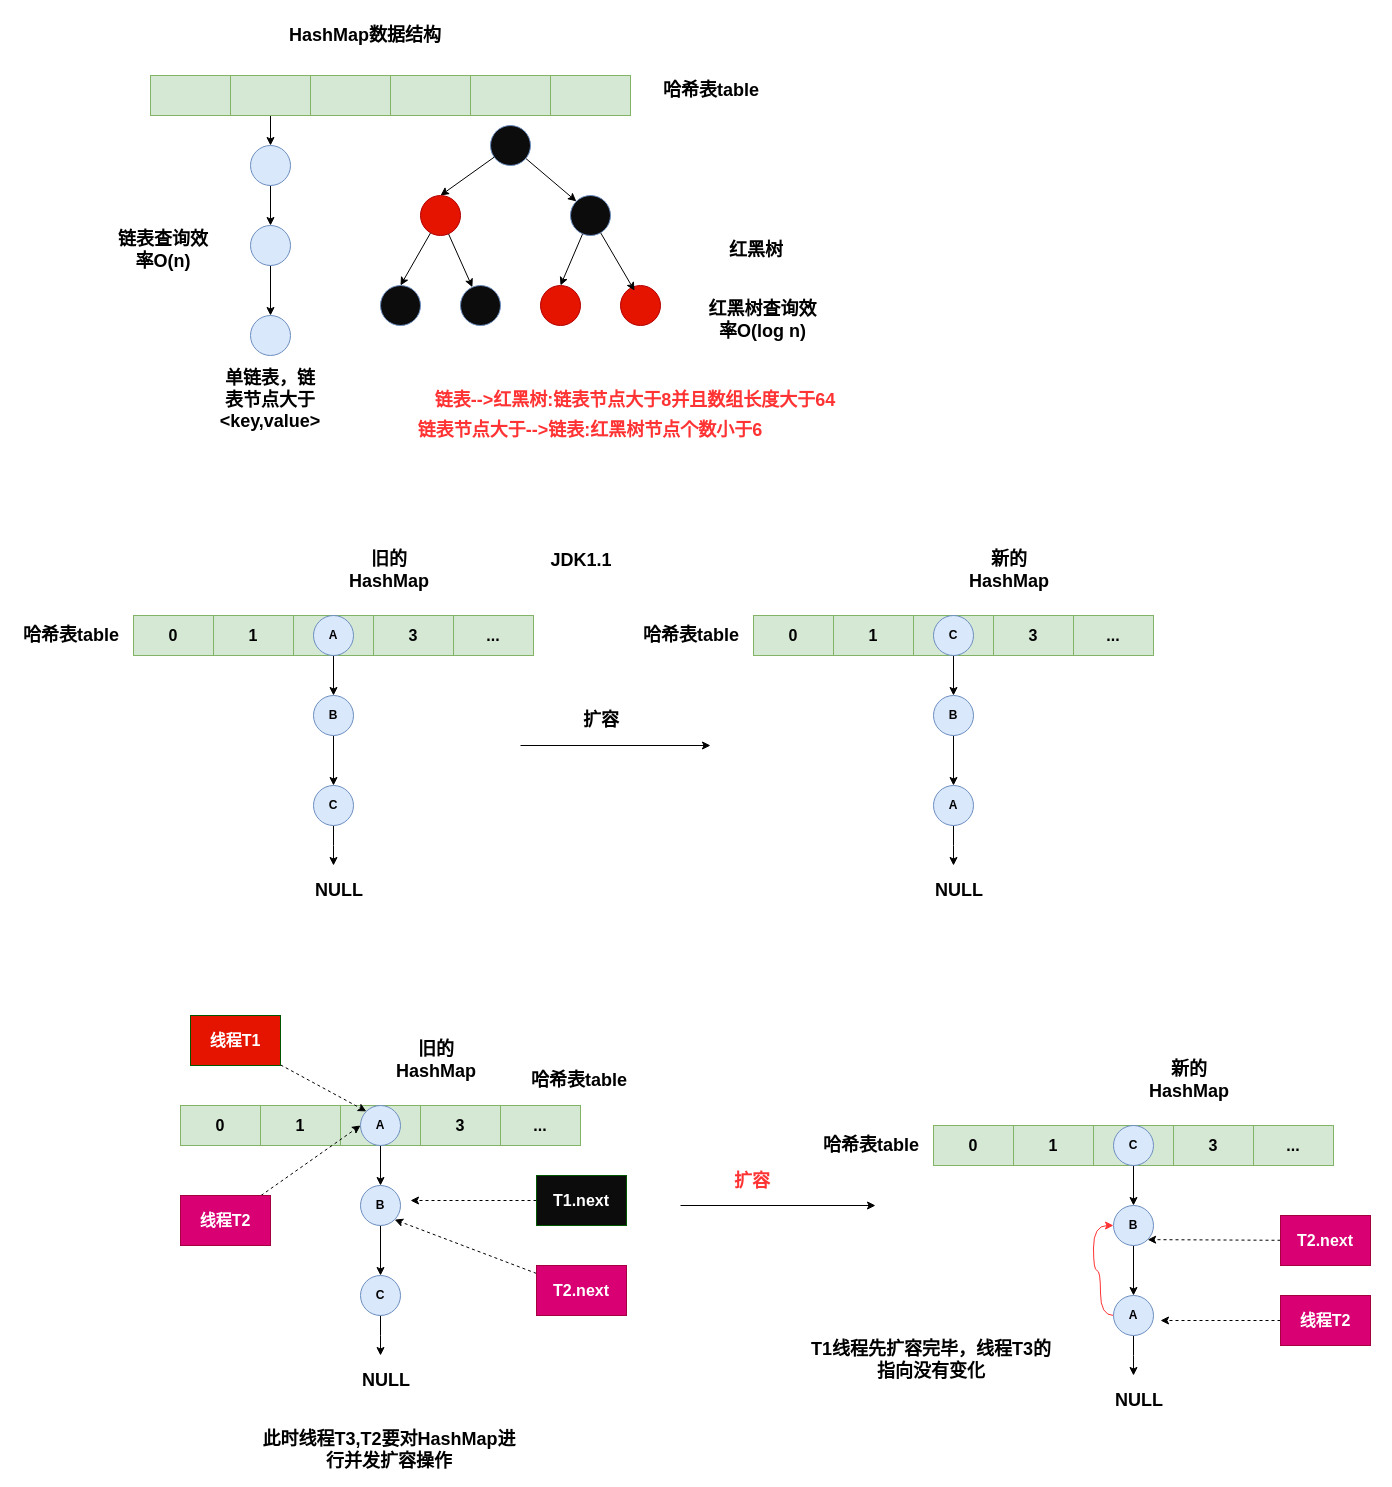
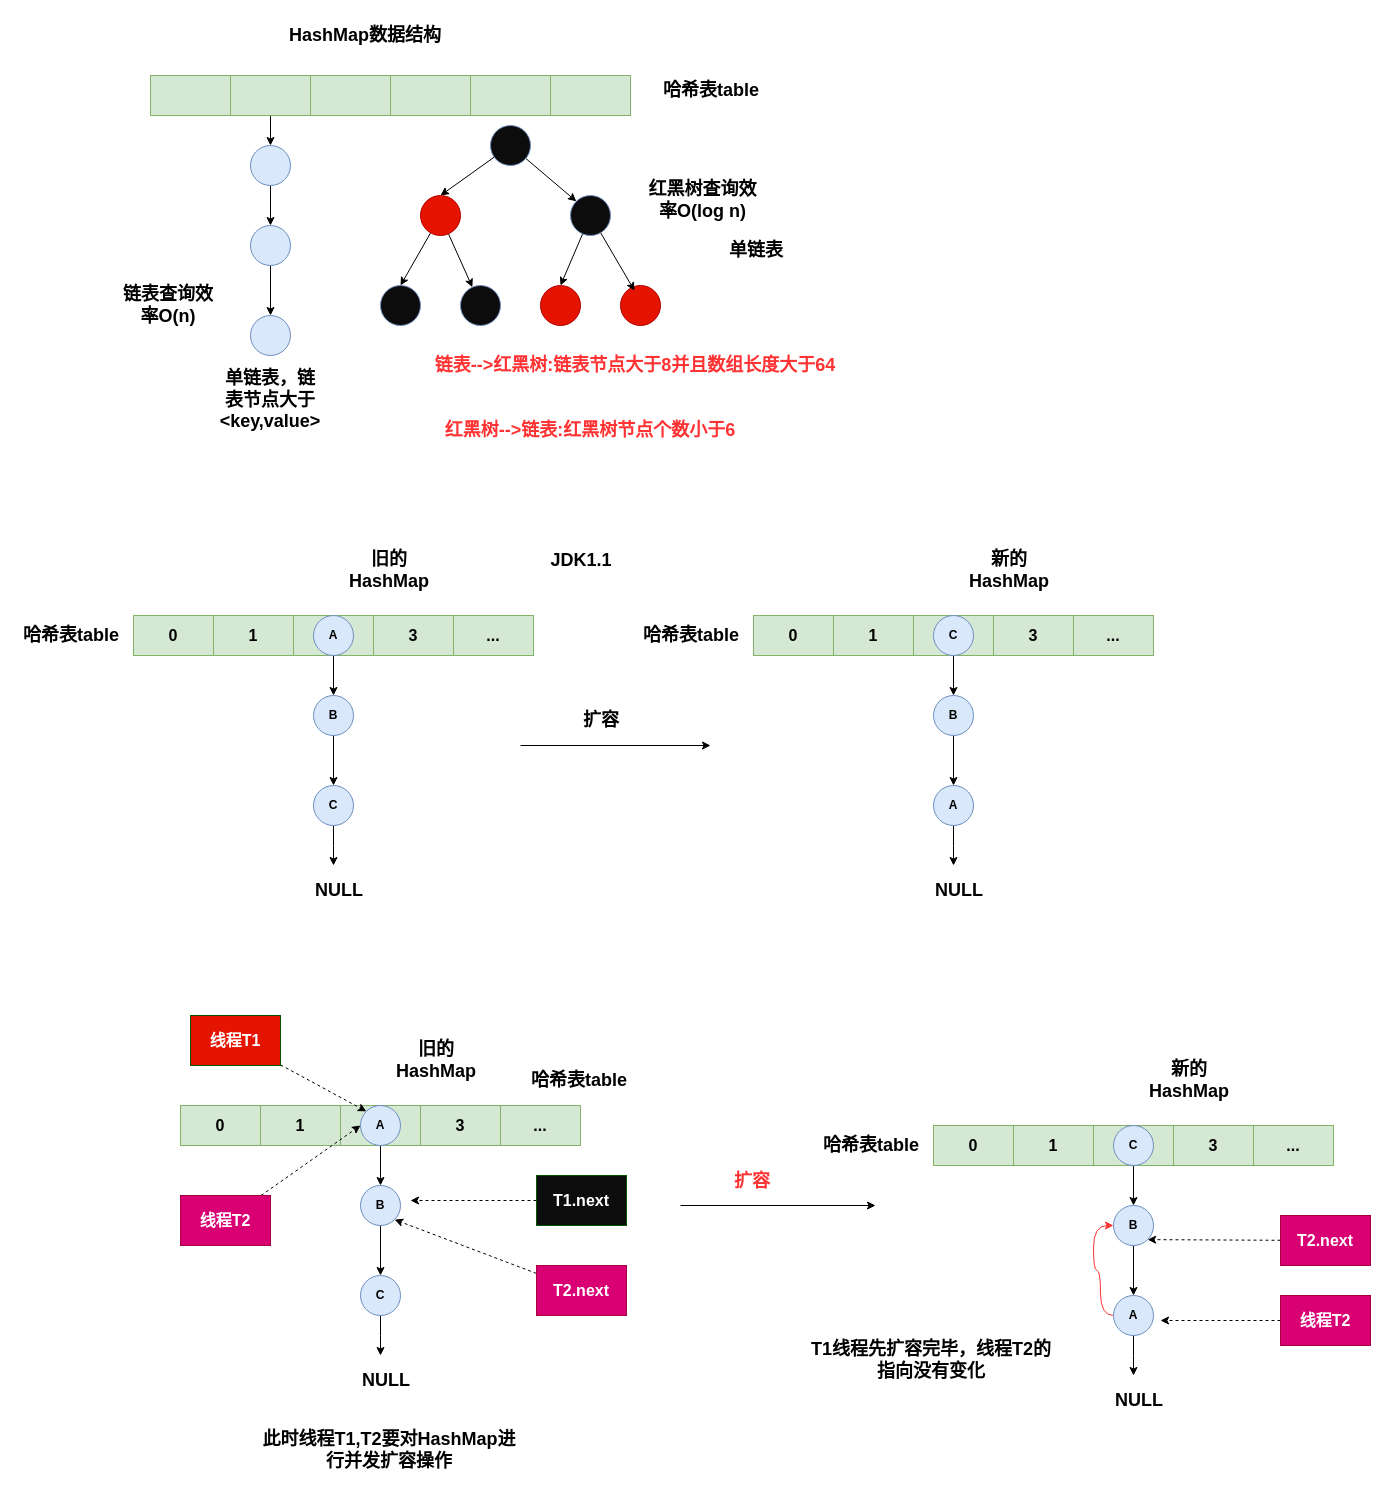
(164, 251) -> (169, 306)
(757, 251) -> (757, 251)
(763, 321) -> (703, 201)
(636, 401) -> (636, 366)
(591, 431) -> (591, 431)
(932, 1361) -> (932, 1361)
(390, 1451) -> (390, 1451)
